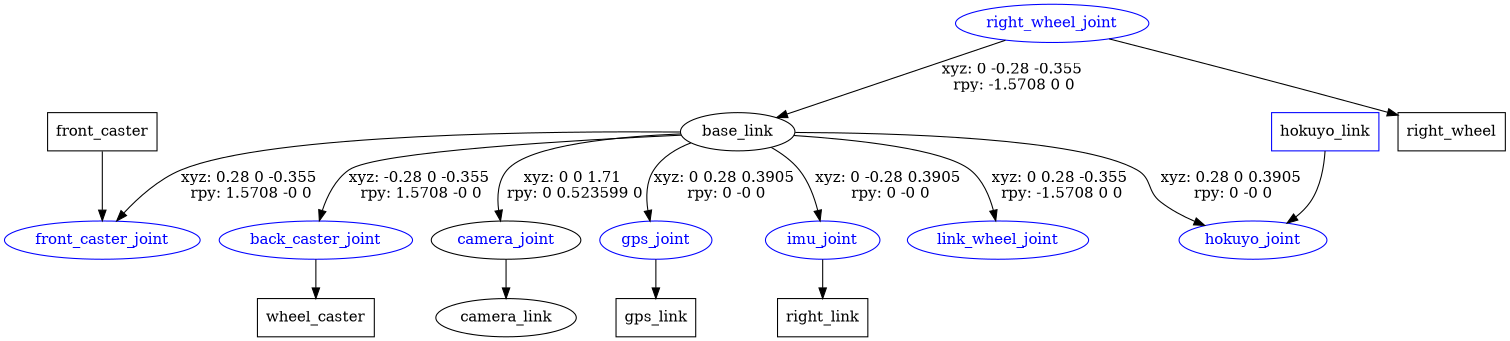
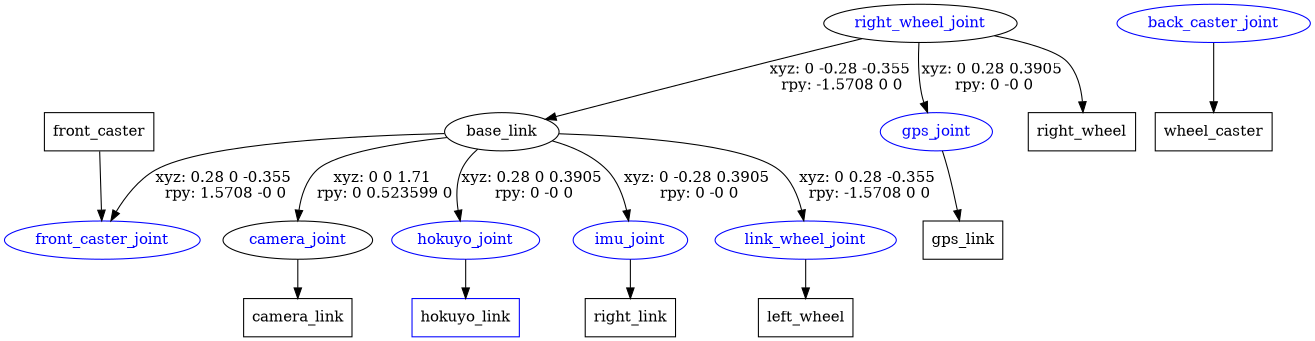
(1052, 23) -> (920, 23)
(490, 147) -> none
(655, 168) -> (919, 73)
(1318, 187) -> (466, 274)
(506, 318) -> (298, 318)
none -> (806, 318)
